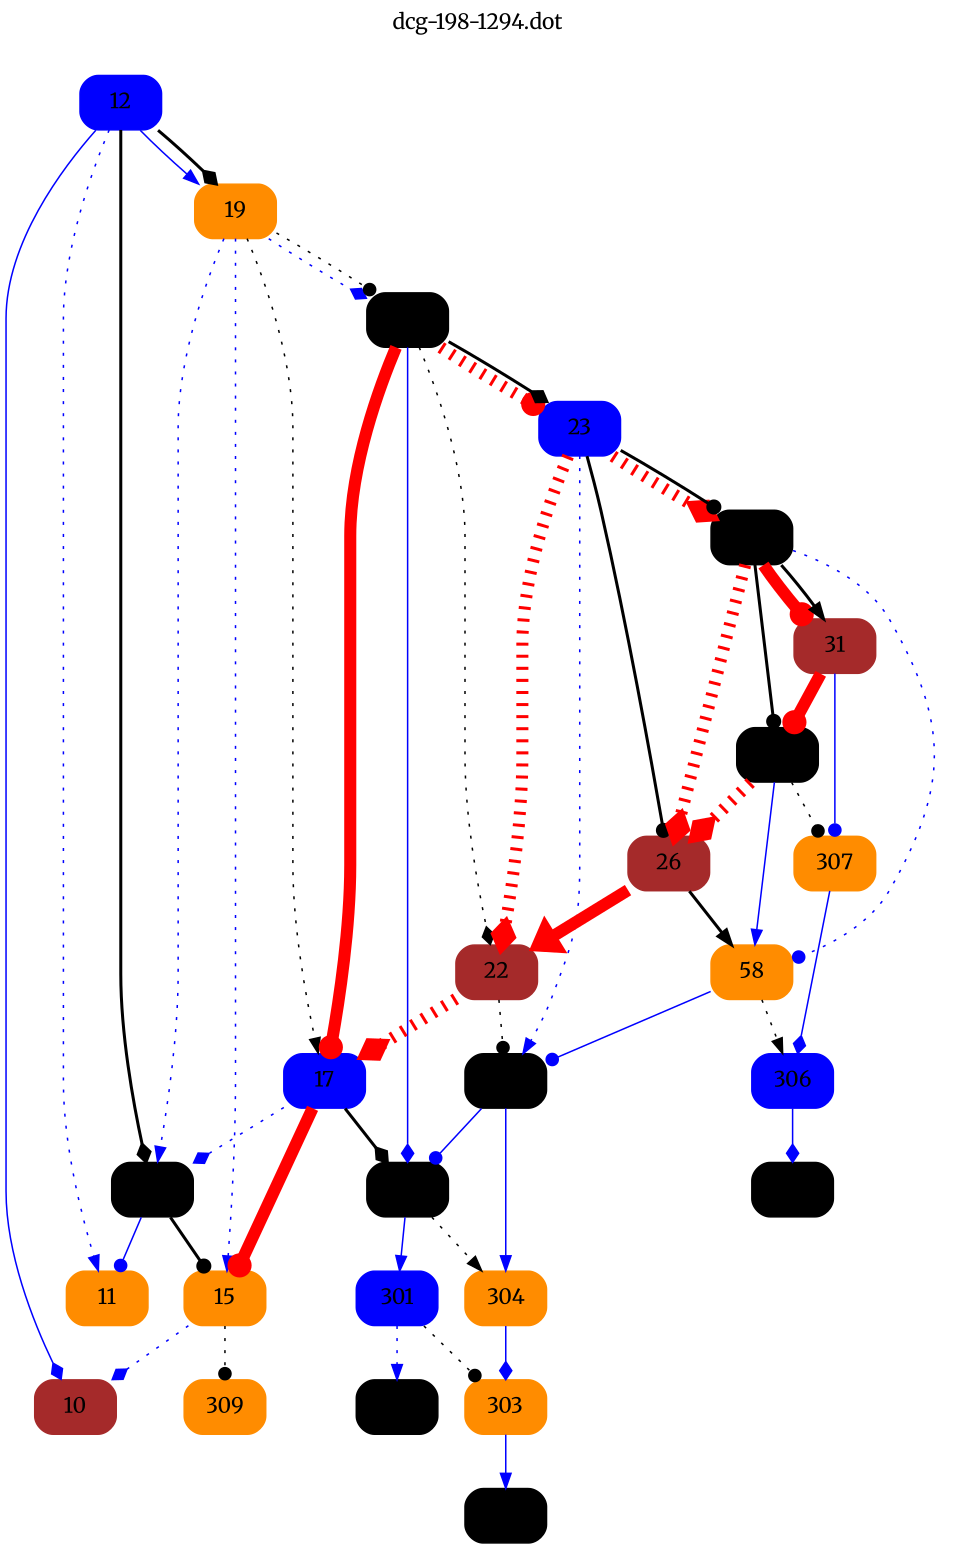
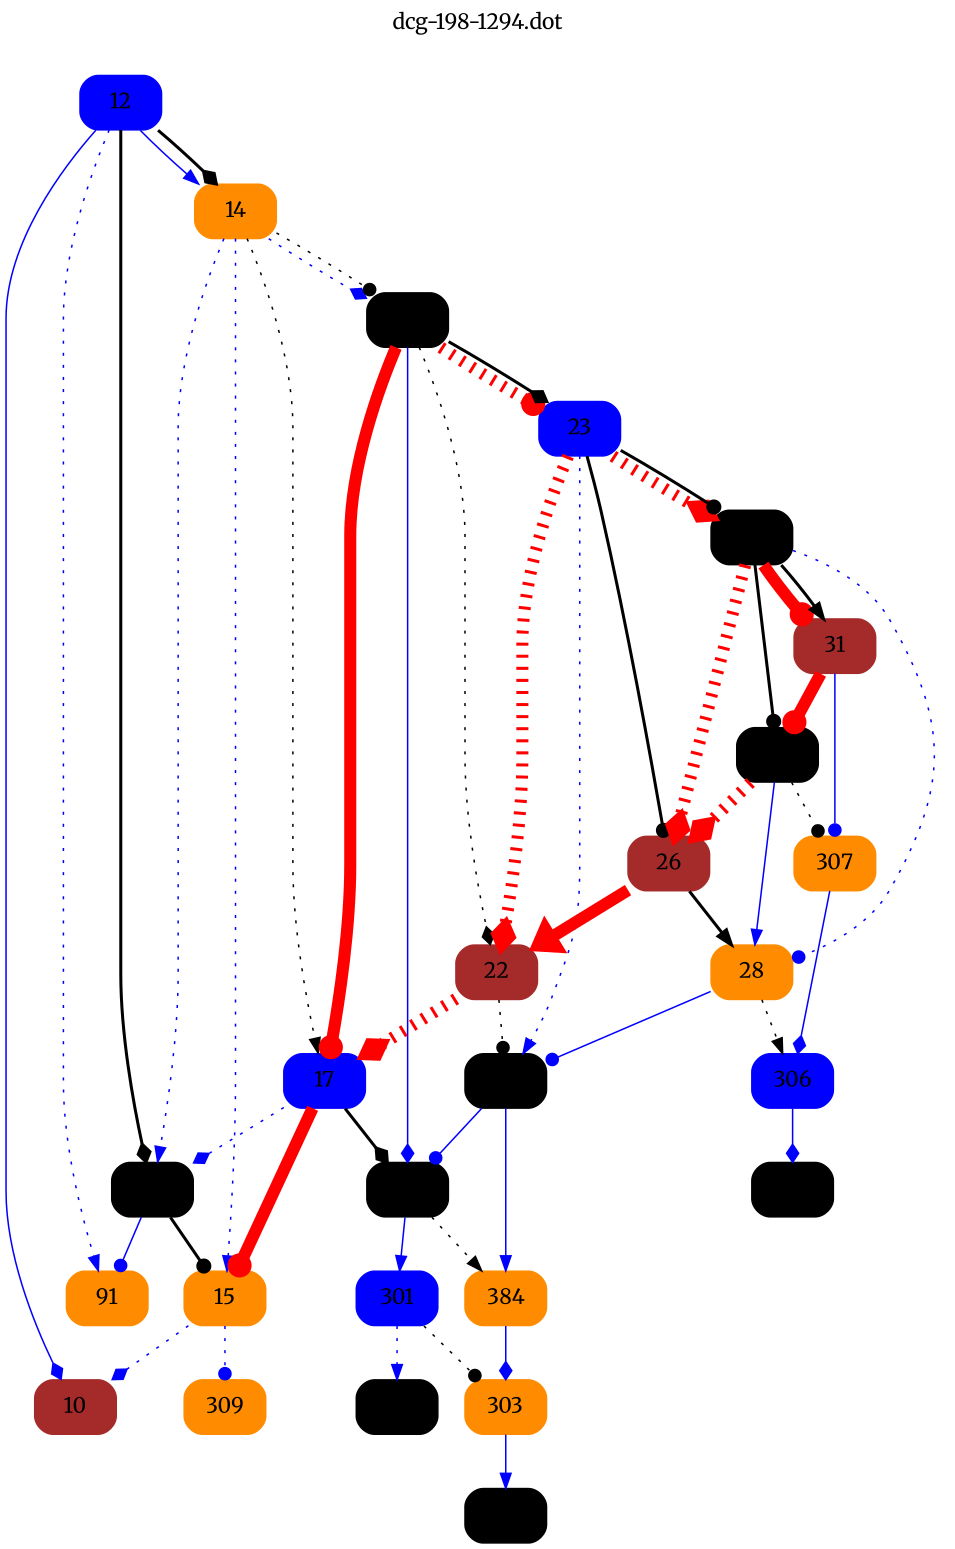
(236, 211) -> (236, 211)
(752, 972) -> (752, 972)
(107, 1298) -> (107, 1298)
(506, 1298) -> (506, 1298)
(225, 1347) -> (225, 1347)
